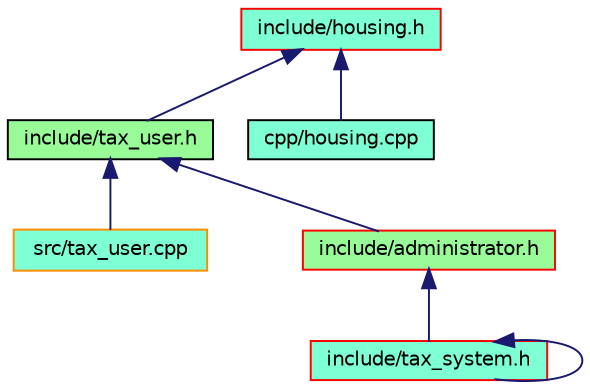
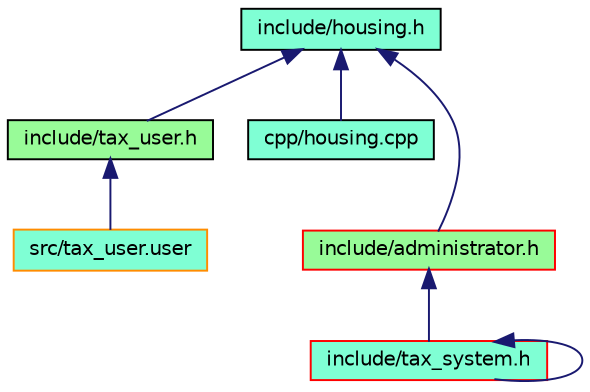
(341, 29) -> (341, 29)
(279, 198) -> (457, 135)
(110, 250) -> (110, 250)
